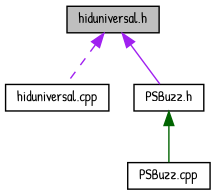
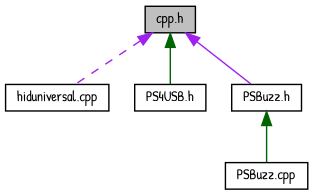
(113, 20) -> (170, 20)
none -> (170, 98)
